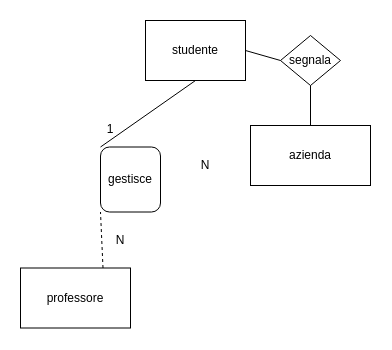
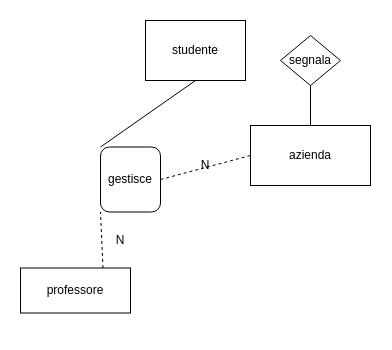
(263, 56) -> none
(111, 129) -> none
none -> (203, 168)
(76, 298) -> (76, 291)
